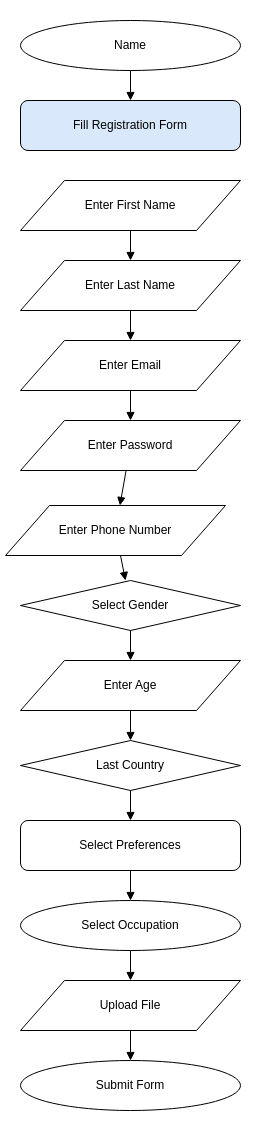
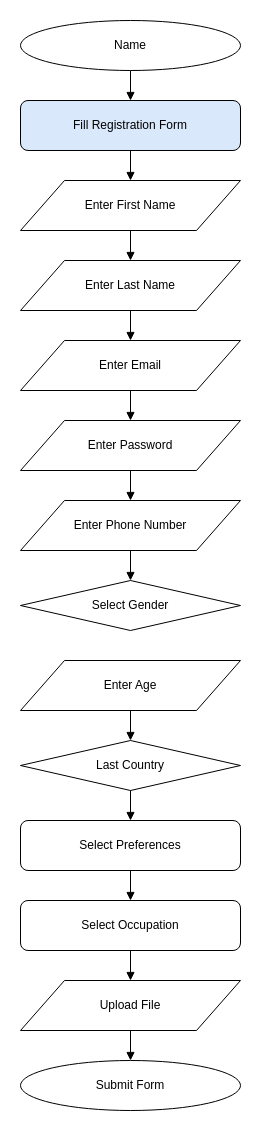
none -> (131, 161)
(116, 531) -> (131, 526)
(131, 641) -> none
(131, 926) -> (131, 926)
